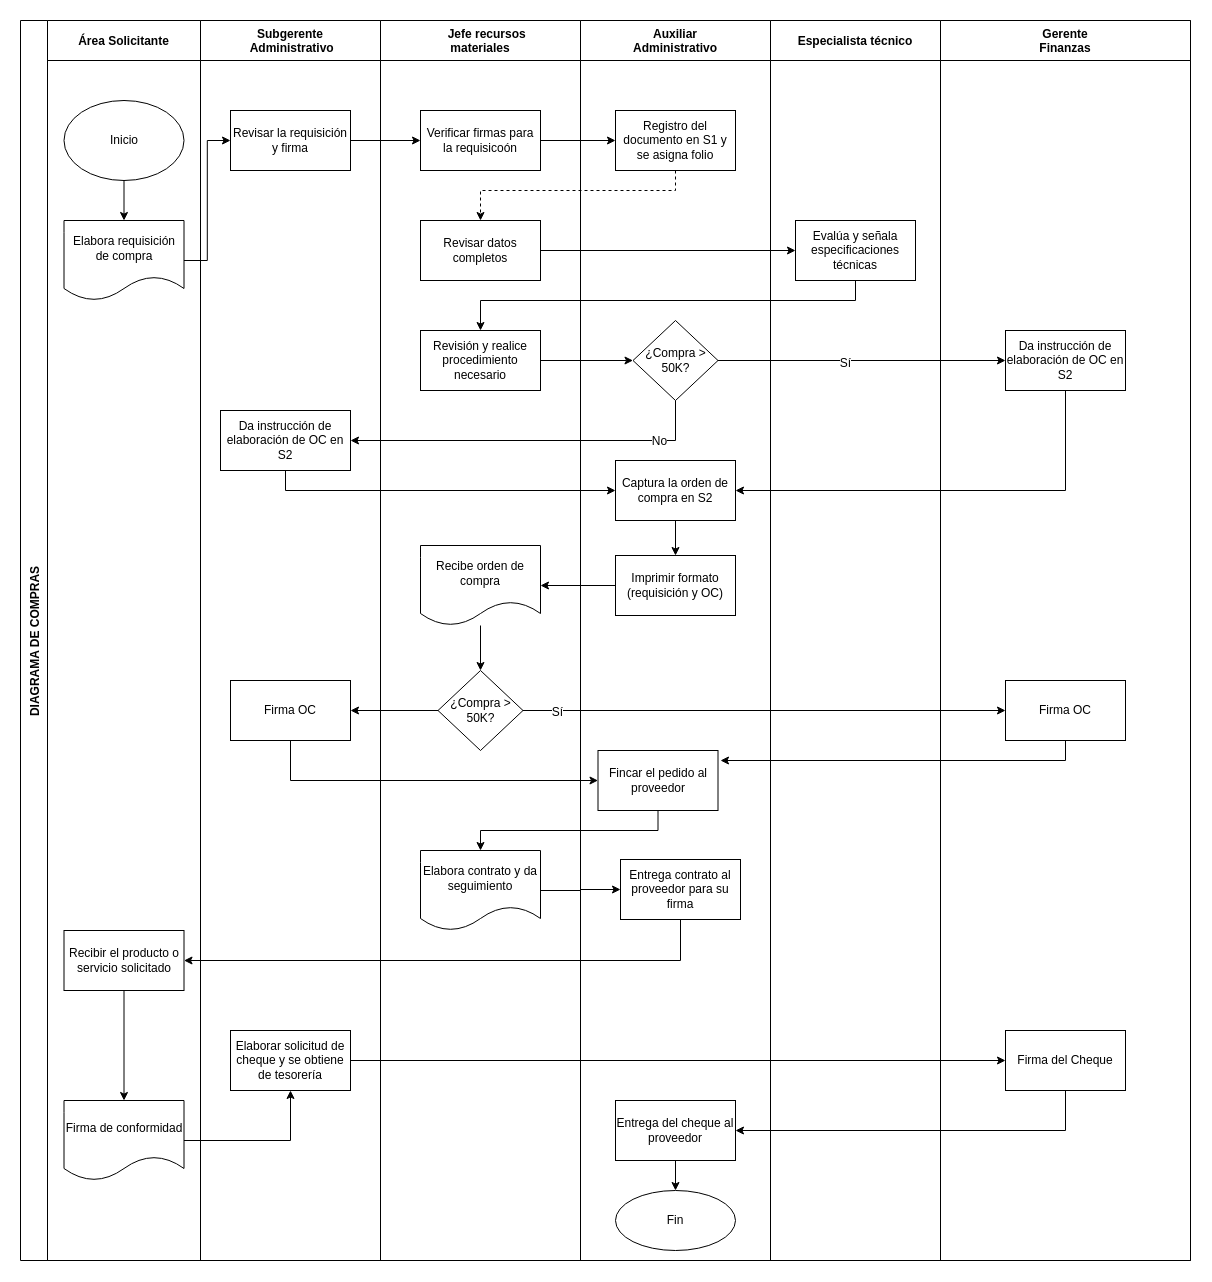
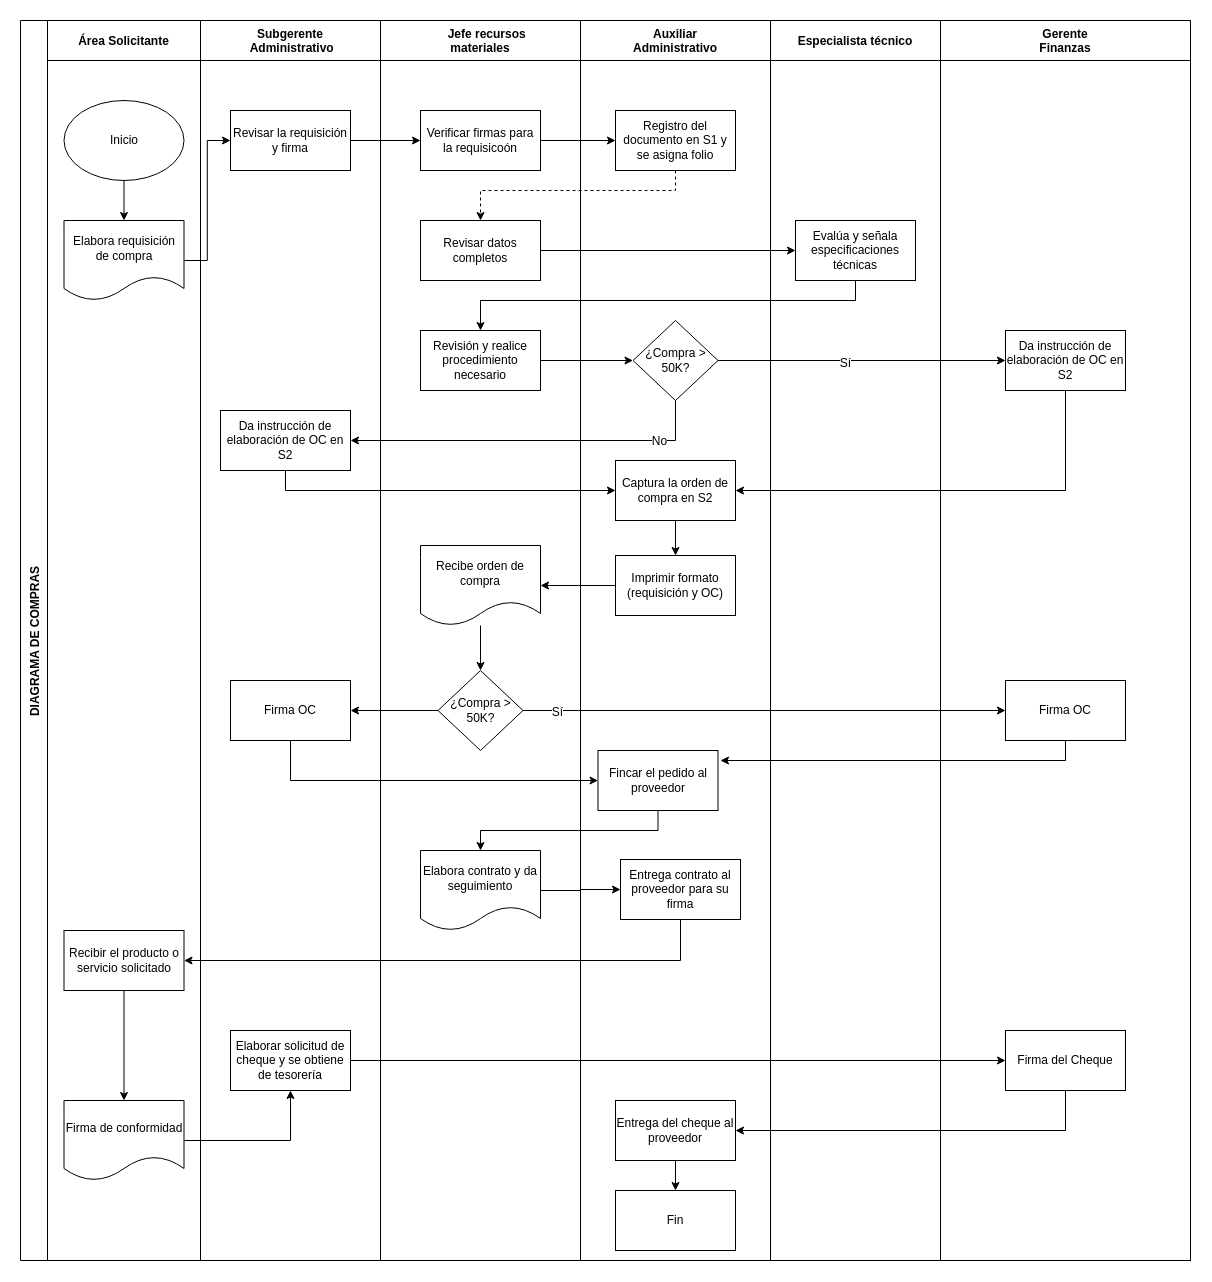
(676, 1221) -> (676, 1221)
